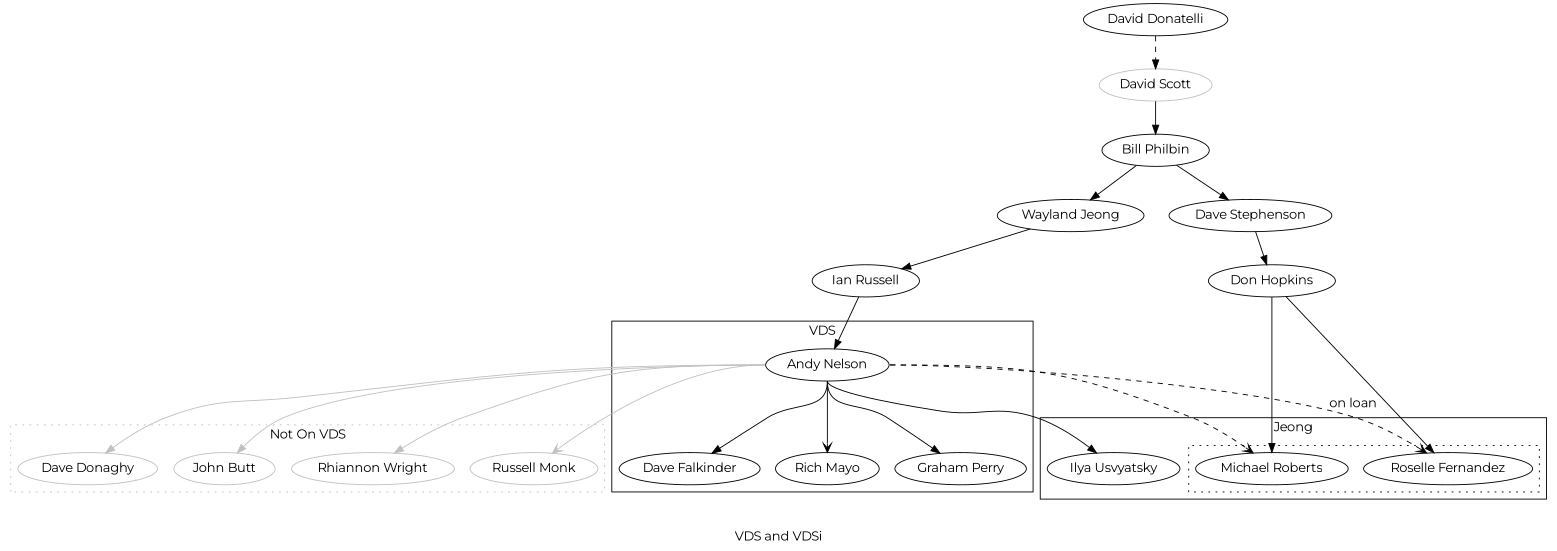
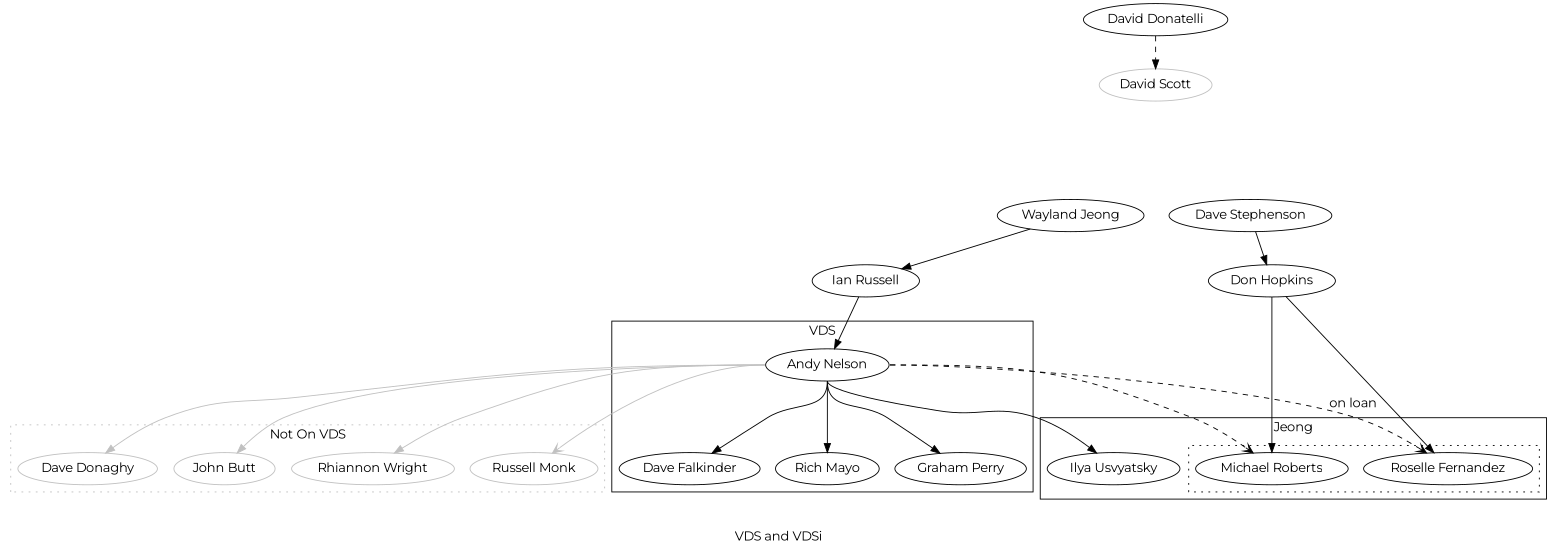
(1156, 150) -> none
(827, 412) -> (827, 412)
